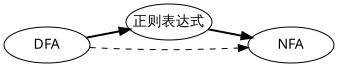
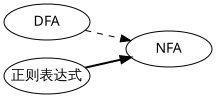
(103, 34) -> none
